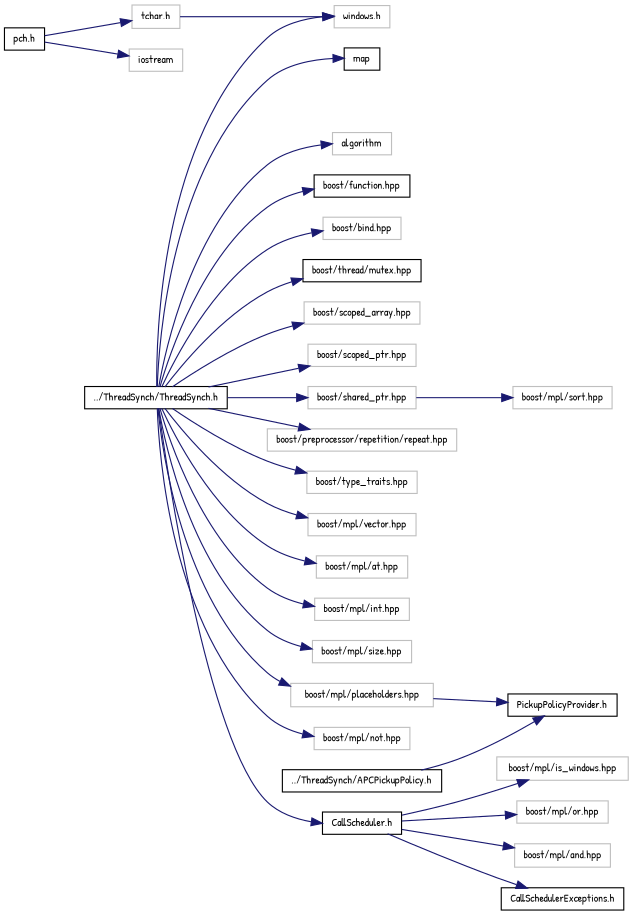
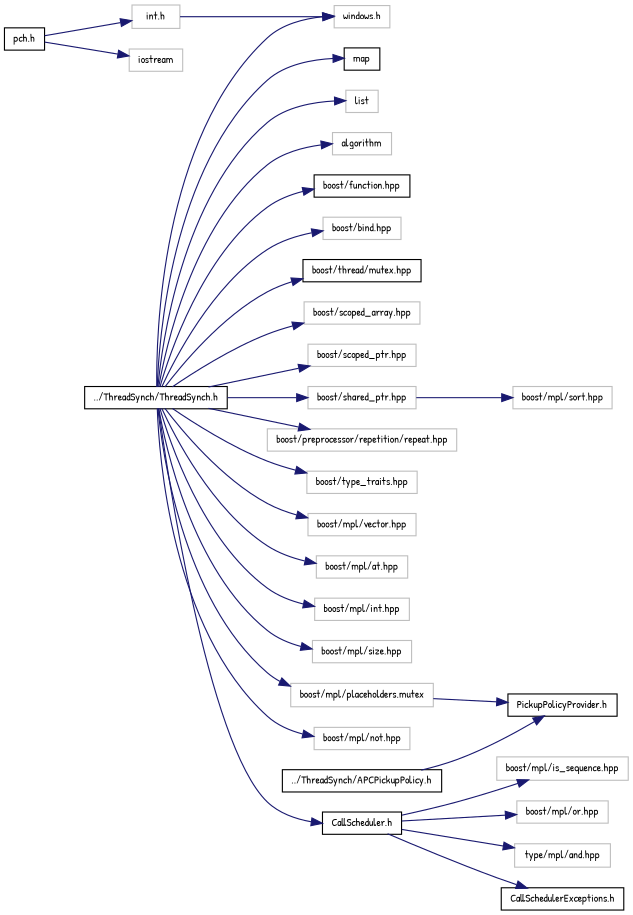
(156, 17) -> (156, 17)
none -> (362, 101)
(362, 695) -> (362, 695)
(563, 769) -> (563, 769)
(563, 855) -> (563, 855)
